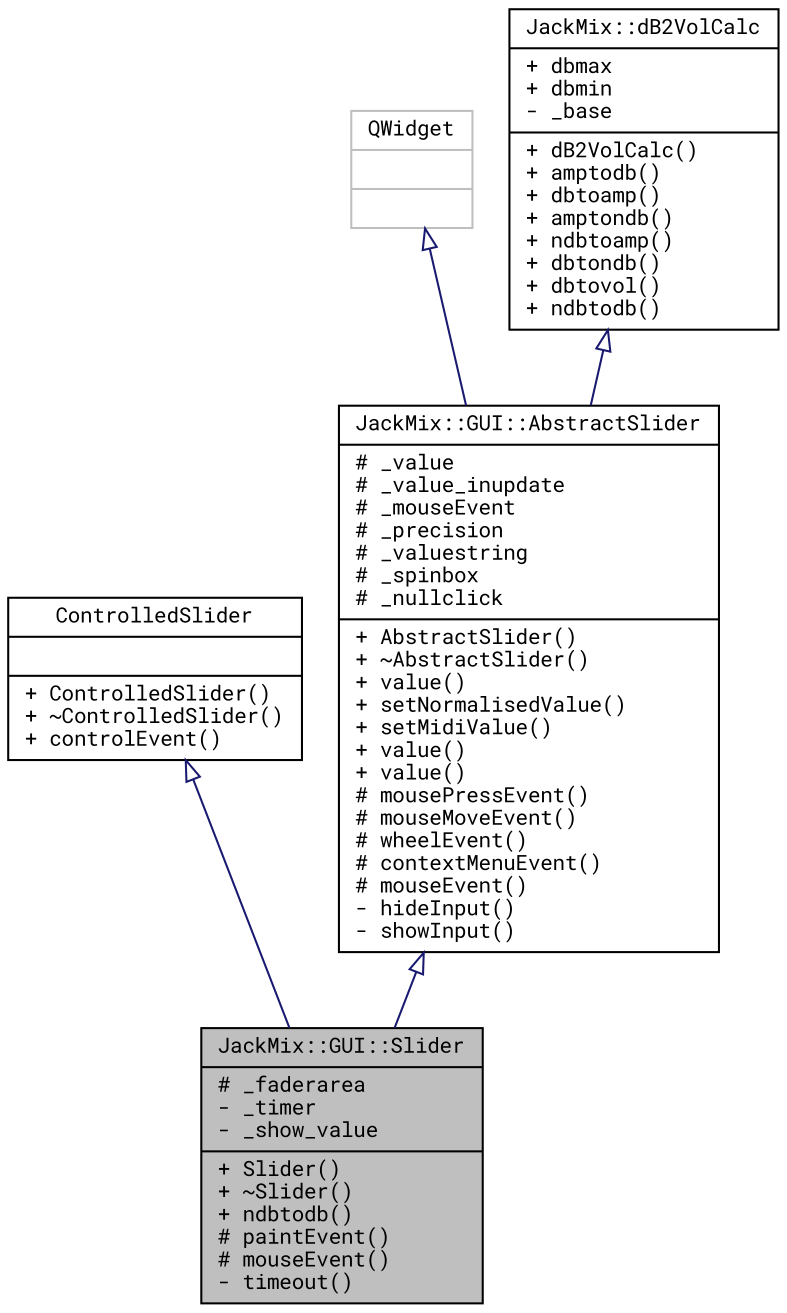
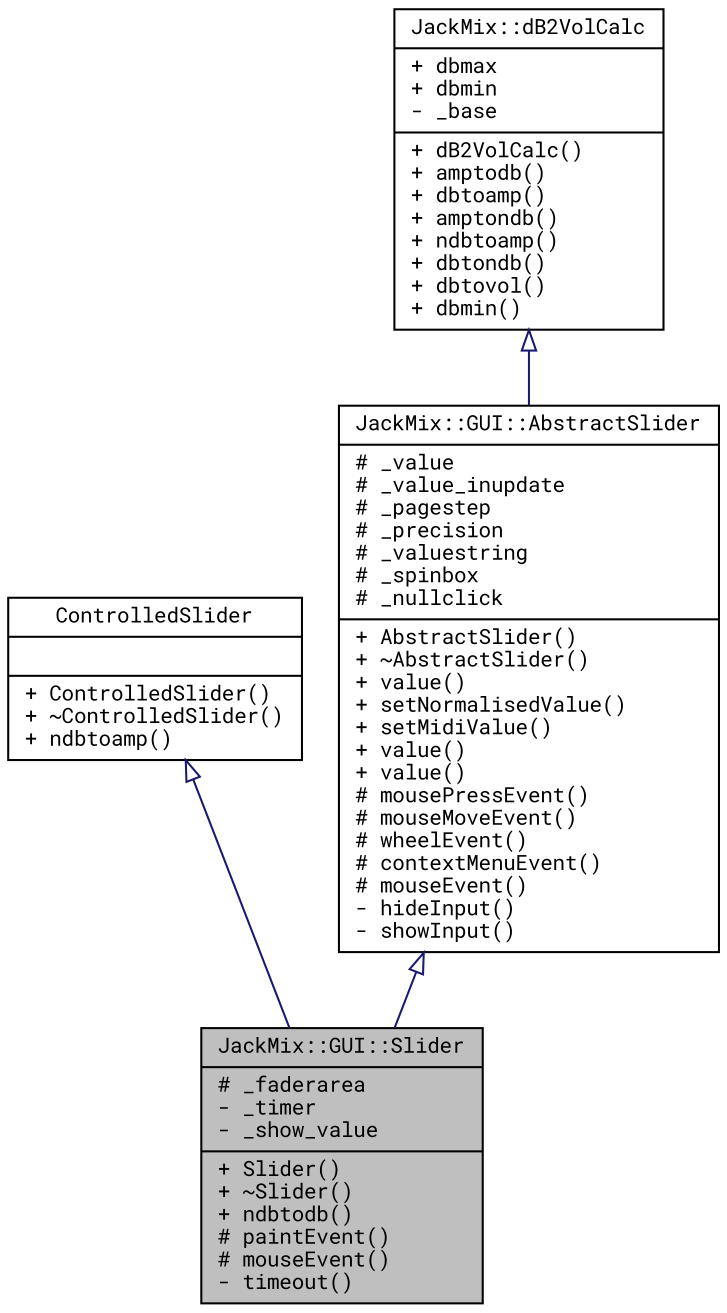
(412, 169) -> none
(595, 309) -> (467, 309)
(437, 508) -> (424, 508)
(124, 740) -> (100, 740)
